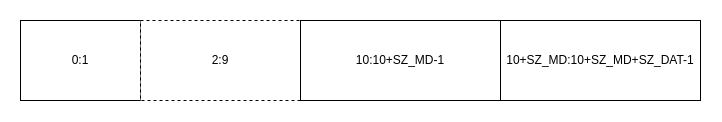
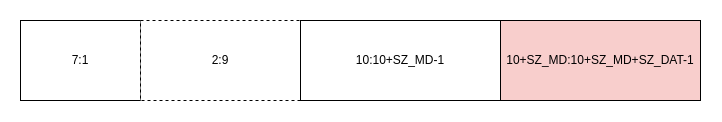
(81, 61) -> (81, 61)
(601, 61) -> (601, 61)
